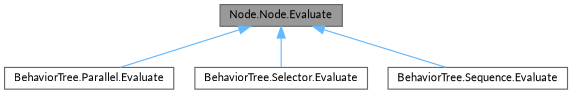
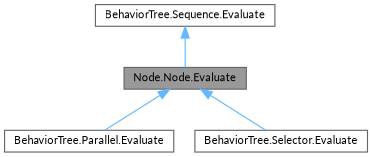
(385, 49) -> (185, 53)
